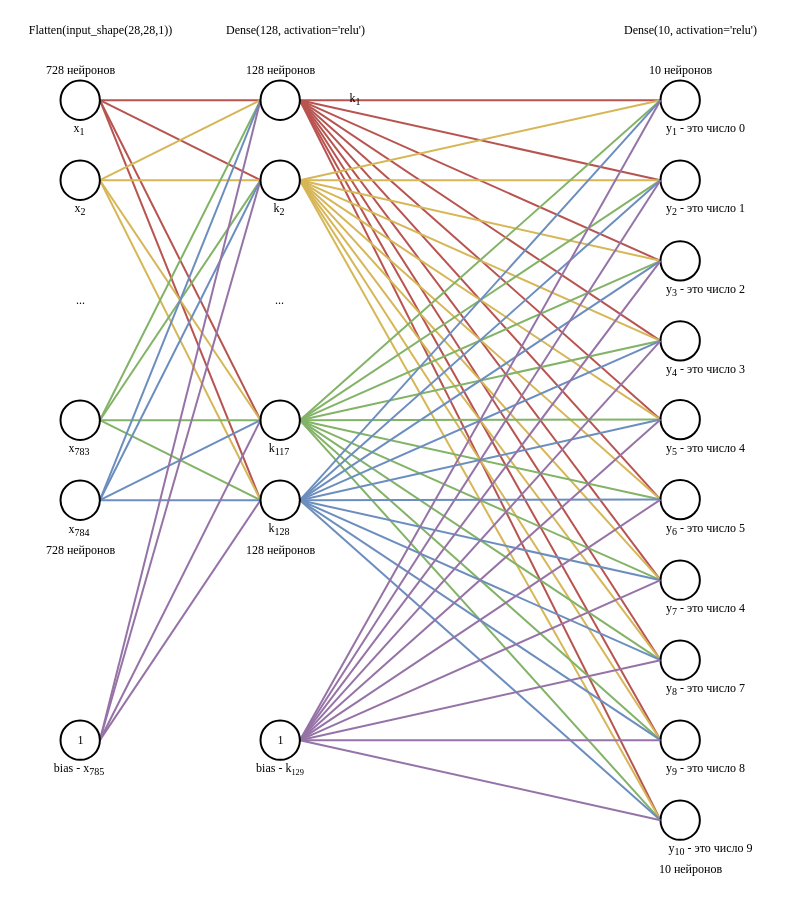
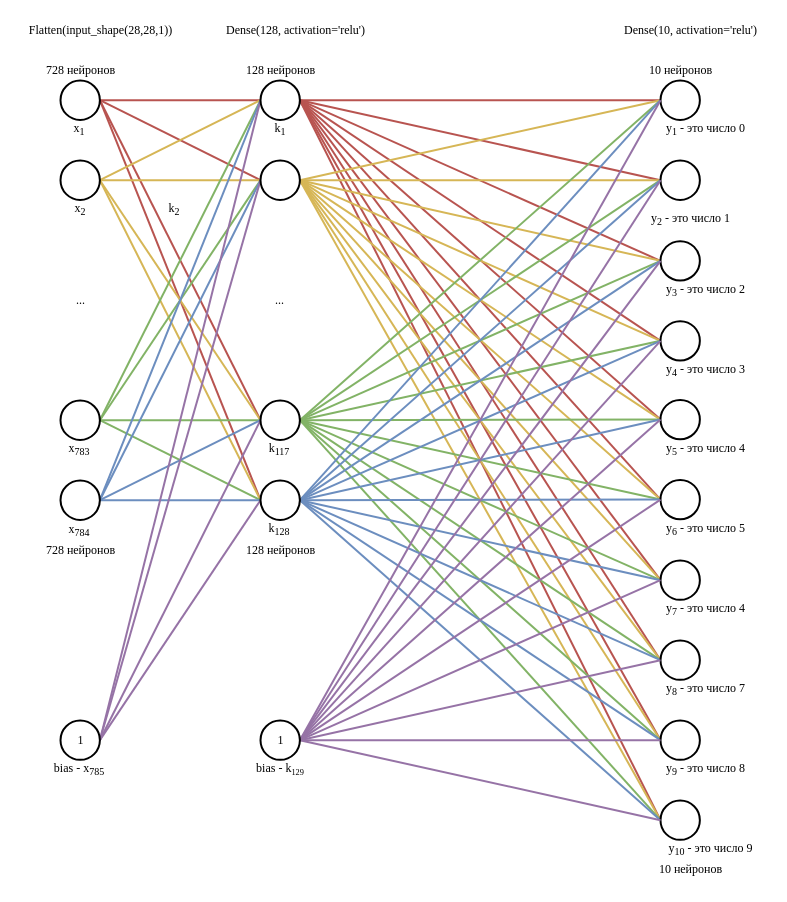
(356, 100) -> (281, 130)
(280, 210) -> (175, 210)
(706, 210) -> (691, 220)
